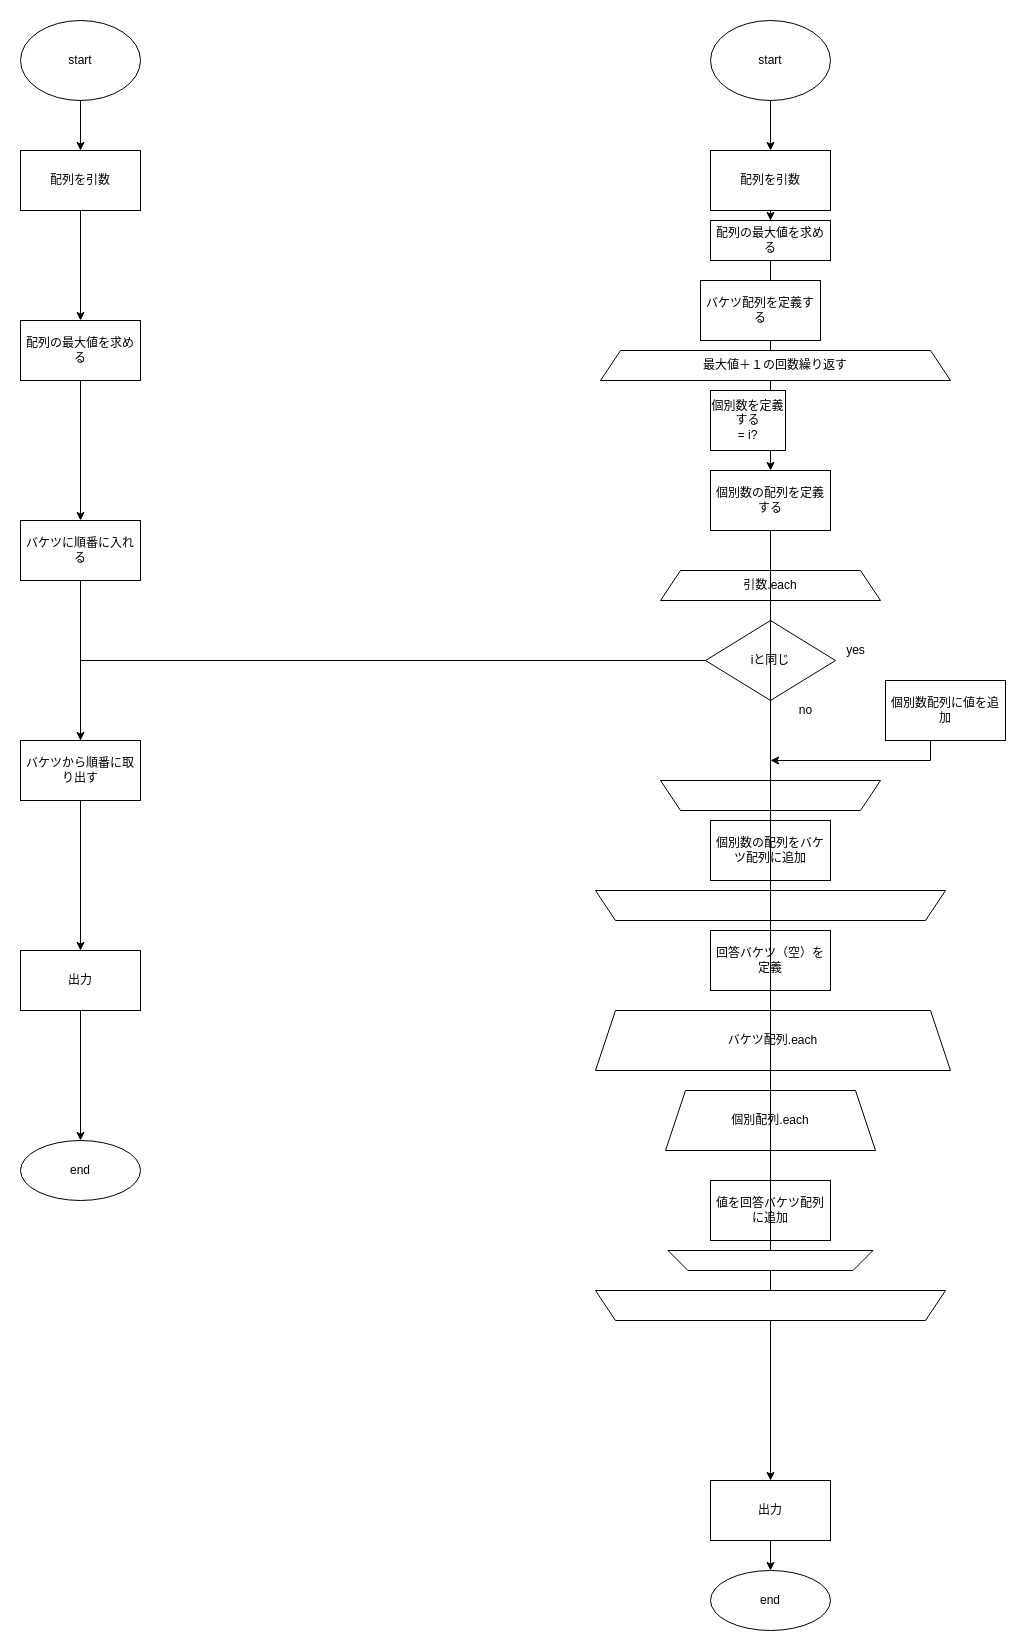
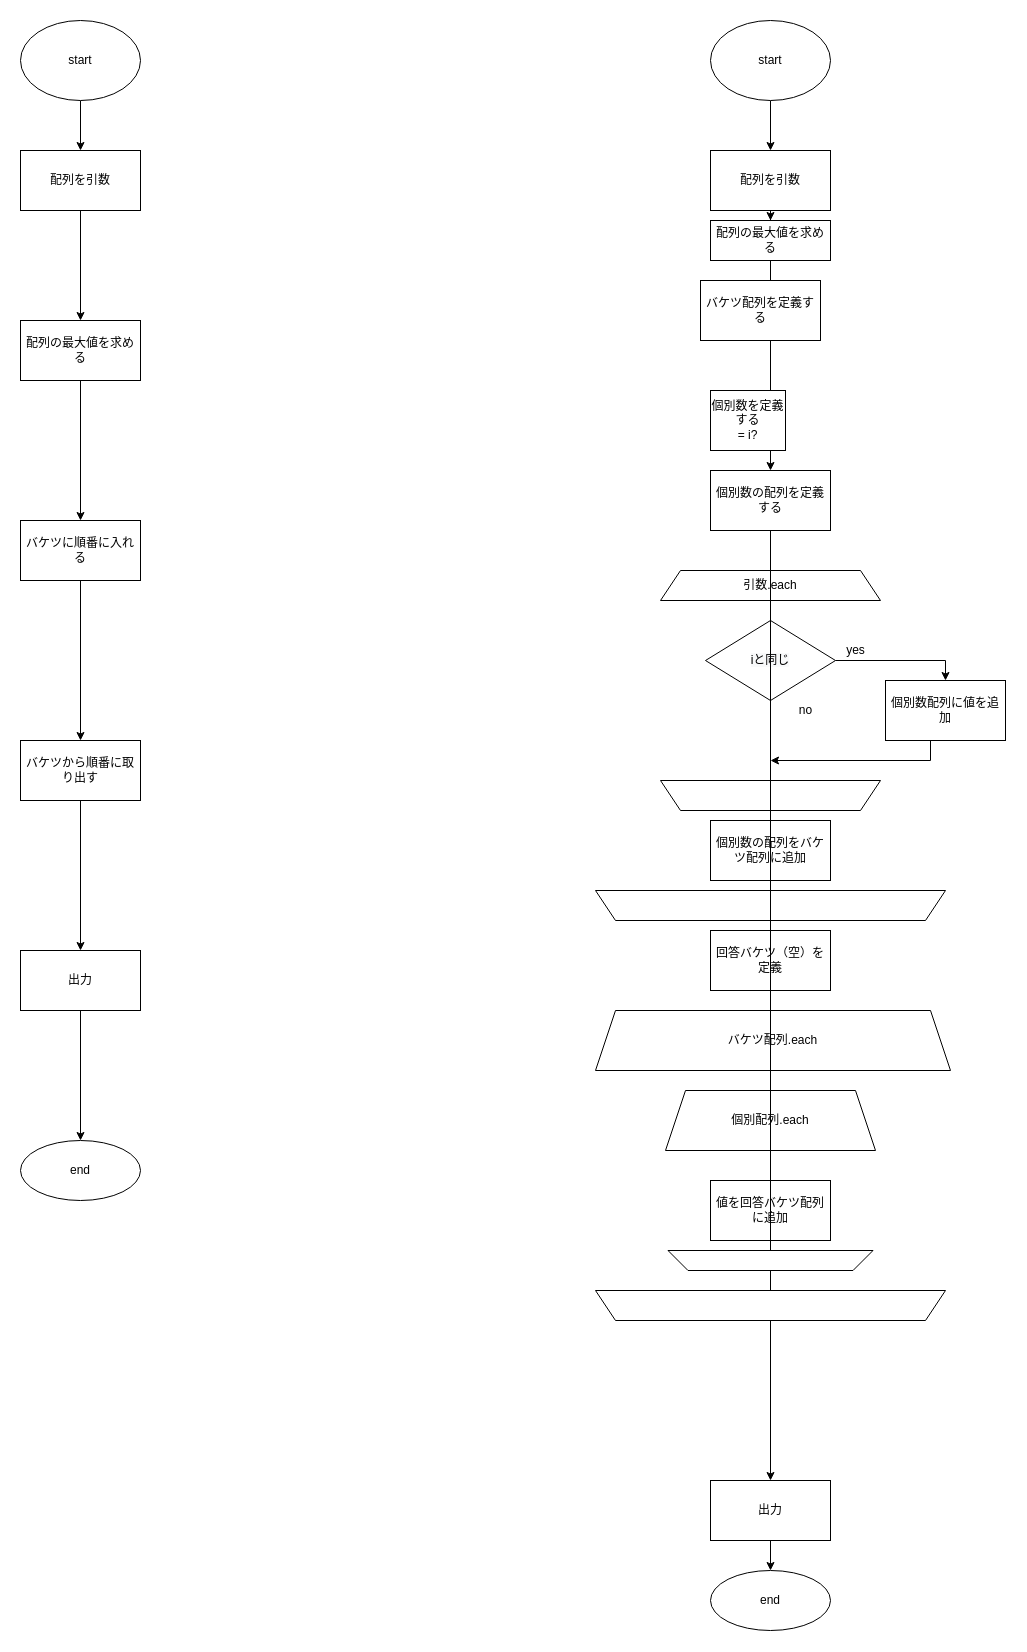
(776, 366) -> none
(81, 658) -> (81, 658)
(394, 661) -> (897, 661)
